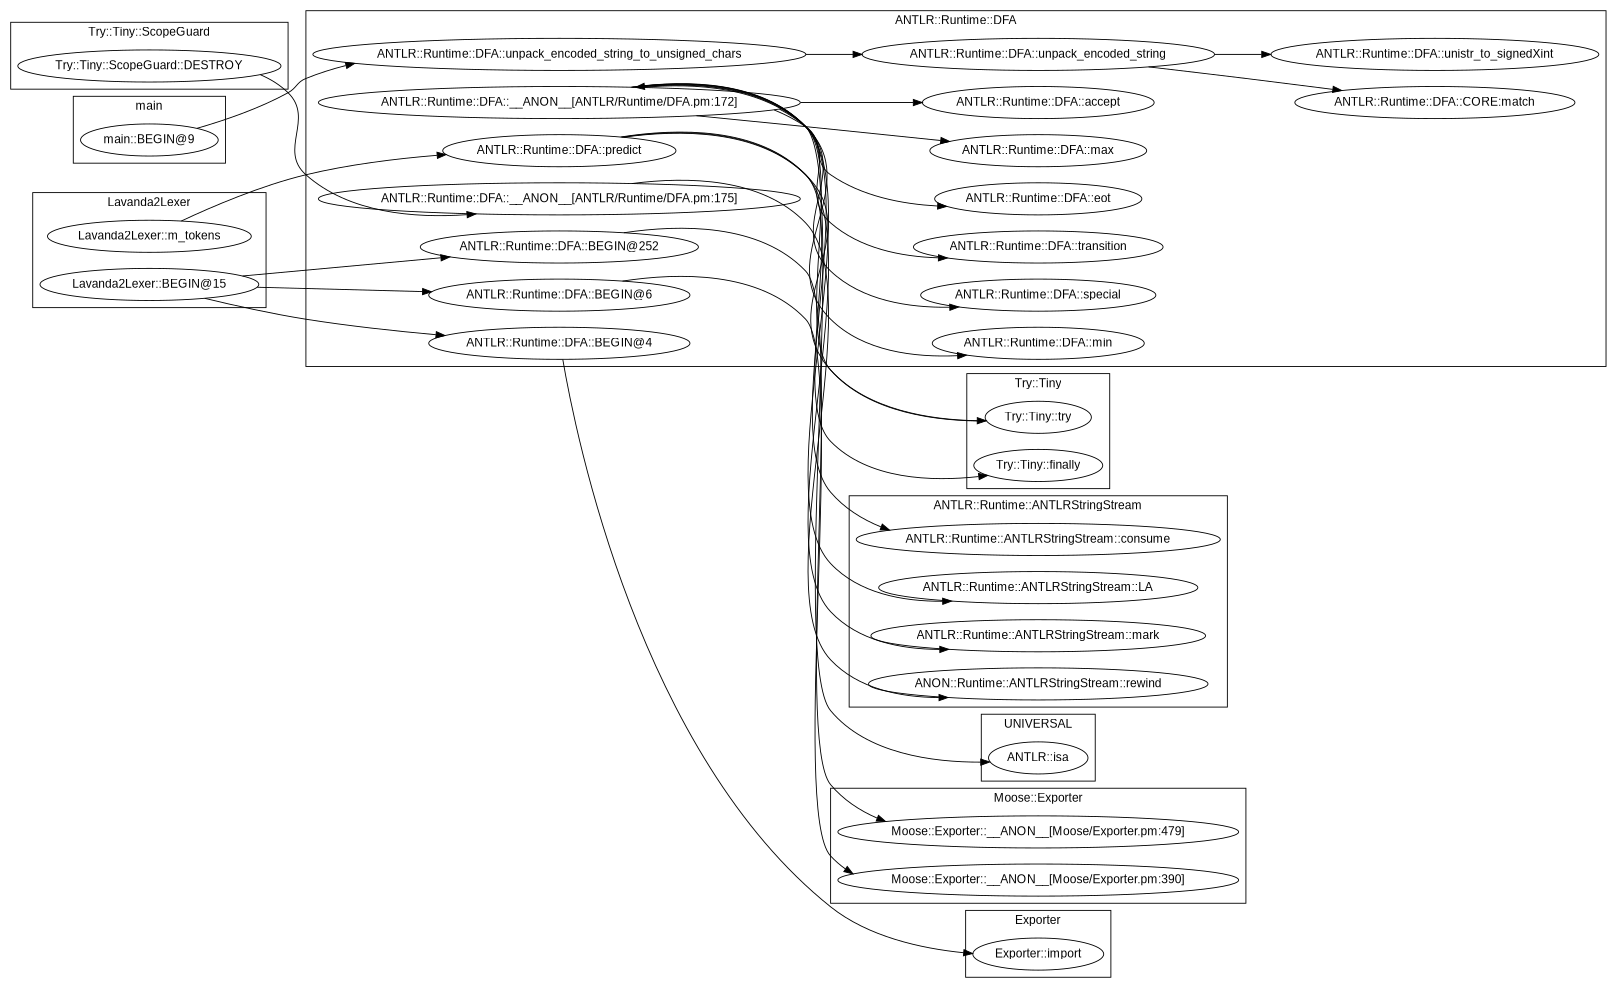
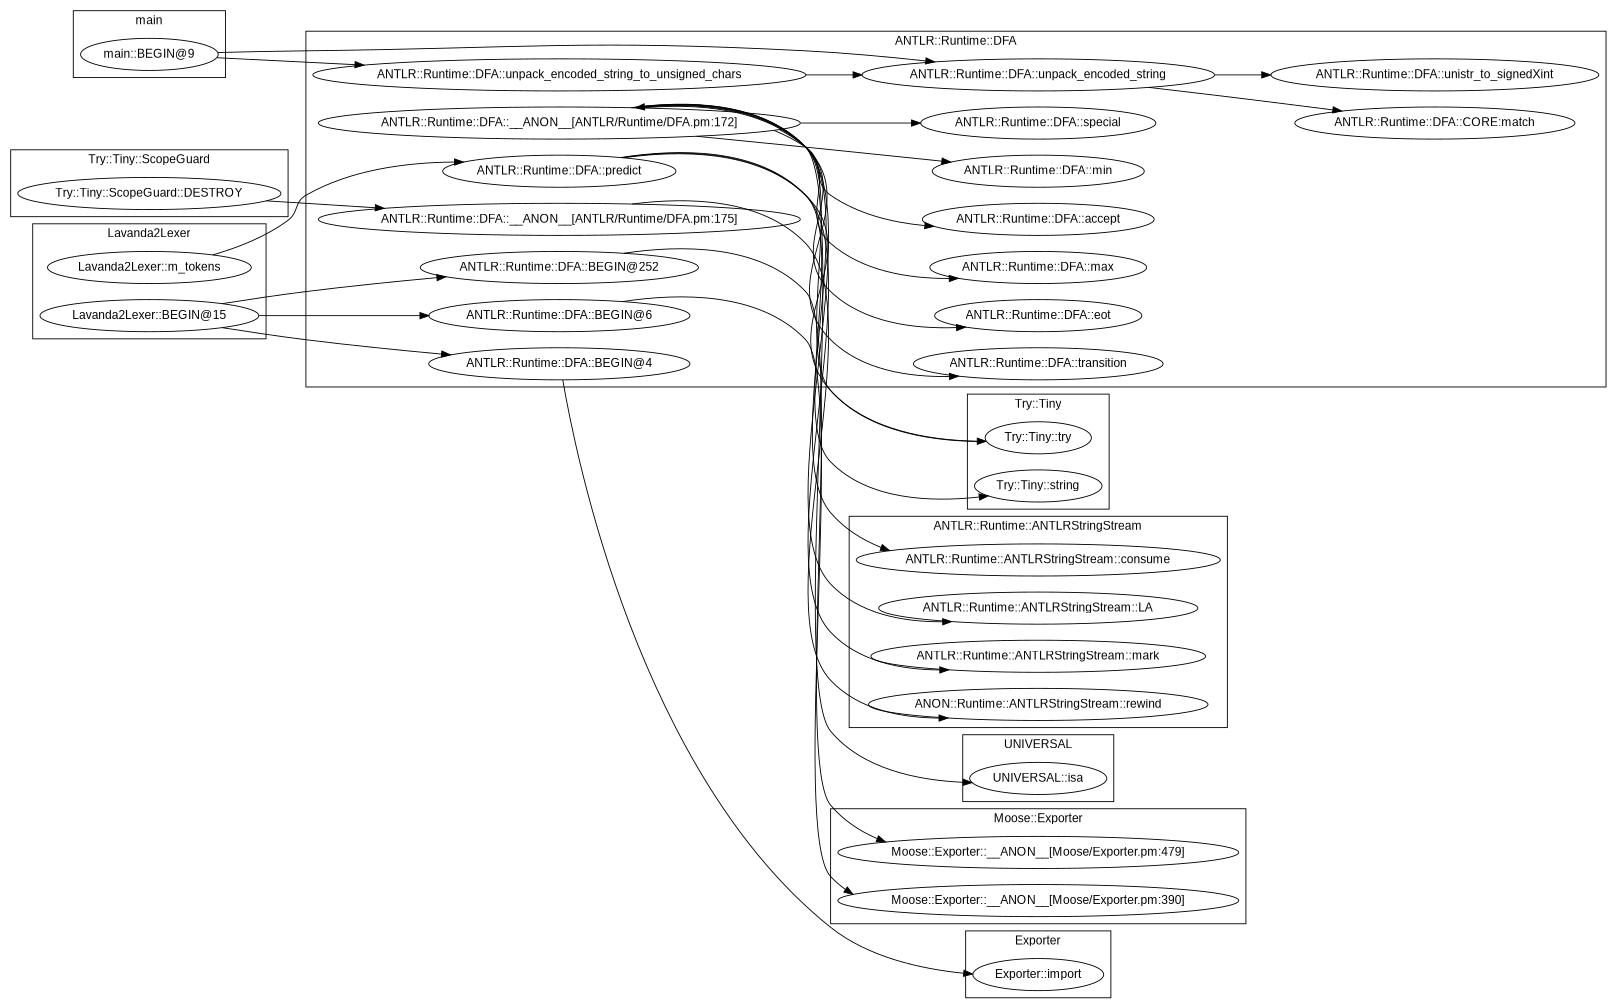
none -> (572, 45)
(1038, 465) -> (1038, 486)
(1038, 758) -> (1038, 778)
